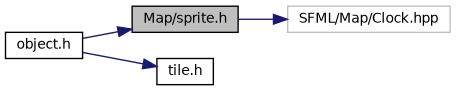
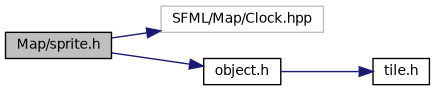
(101, 35) -> (151, 59)
